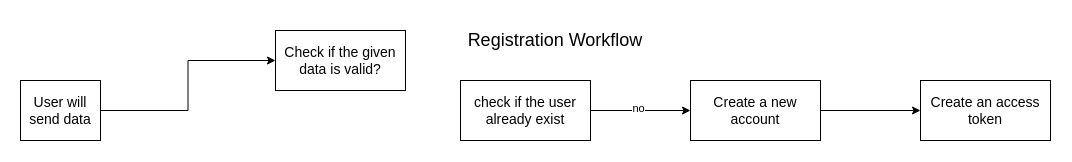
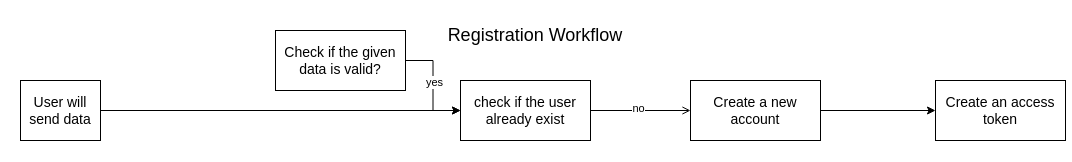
(556, 41) -> (536, 36)
(202, 61) -> (308, 111)
none -> (433, 71)
(682, 111) -> (684, 111)
(986, 111) -> (1001, 111)
